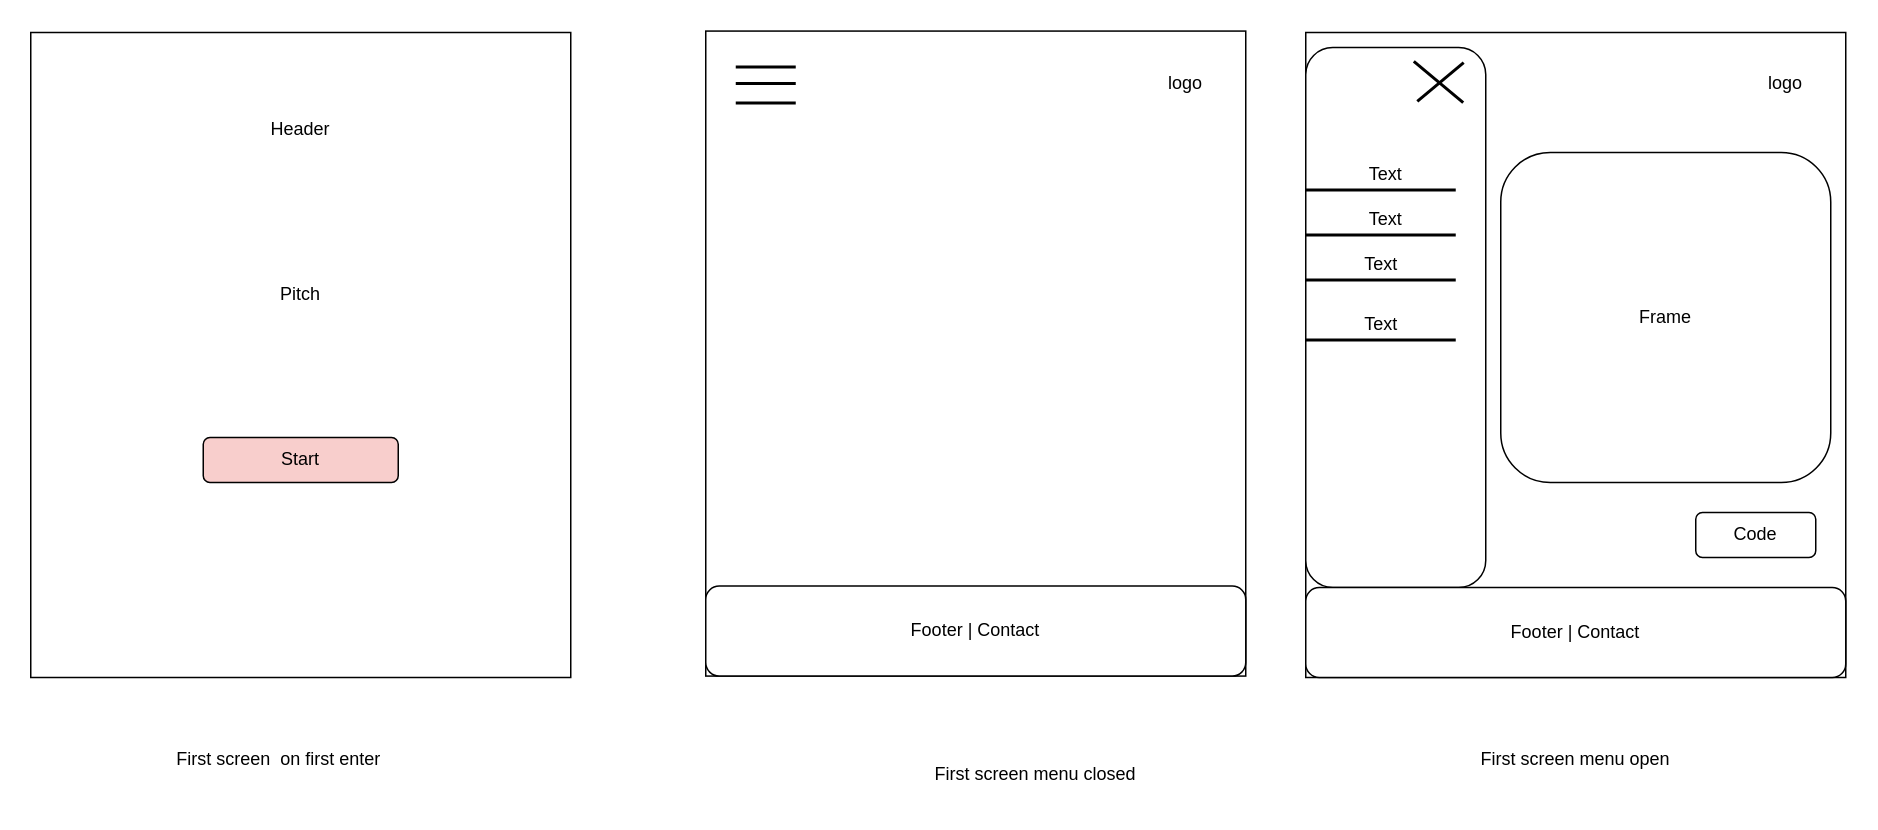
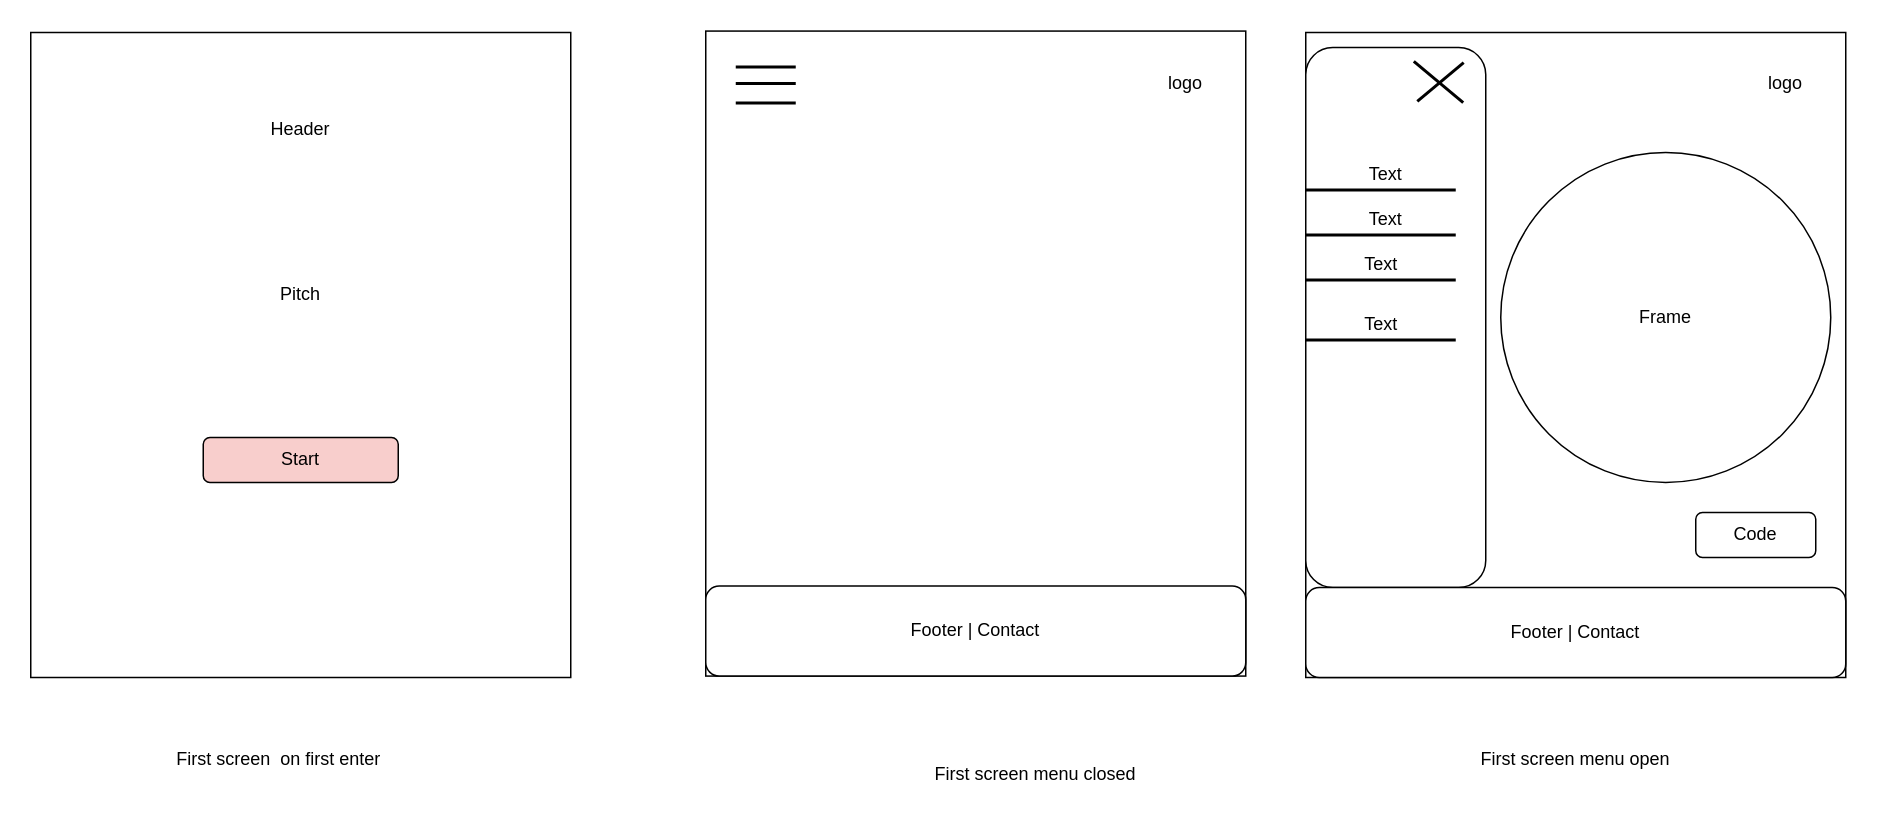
(1666, 317) -> (1666, 317)
